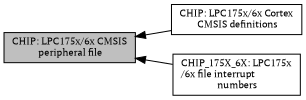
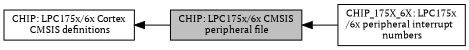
(158, 33) -> (158, 25)
(237, 75) -> (402, 25)
